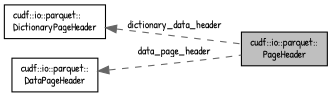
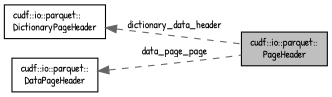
(173, 52) -> (173, 52)
